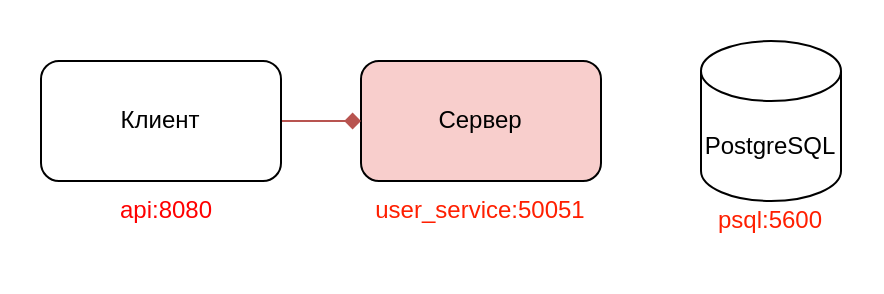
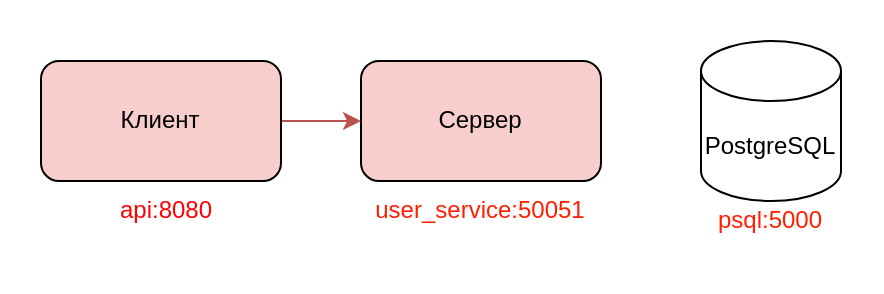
(161, 121) -> (161, 121)
(344, 121) -> (345, 121)
(771, 221) -> (771, 221)
